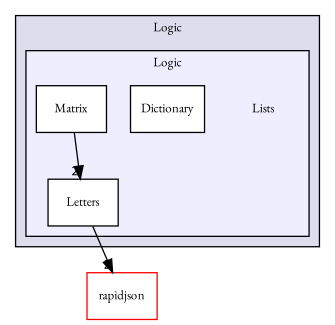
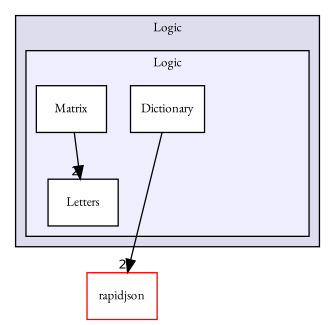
(264, 109) -> none
(100, 243) -> (146, 196)
